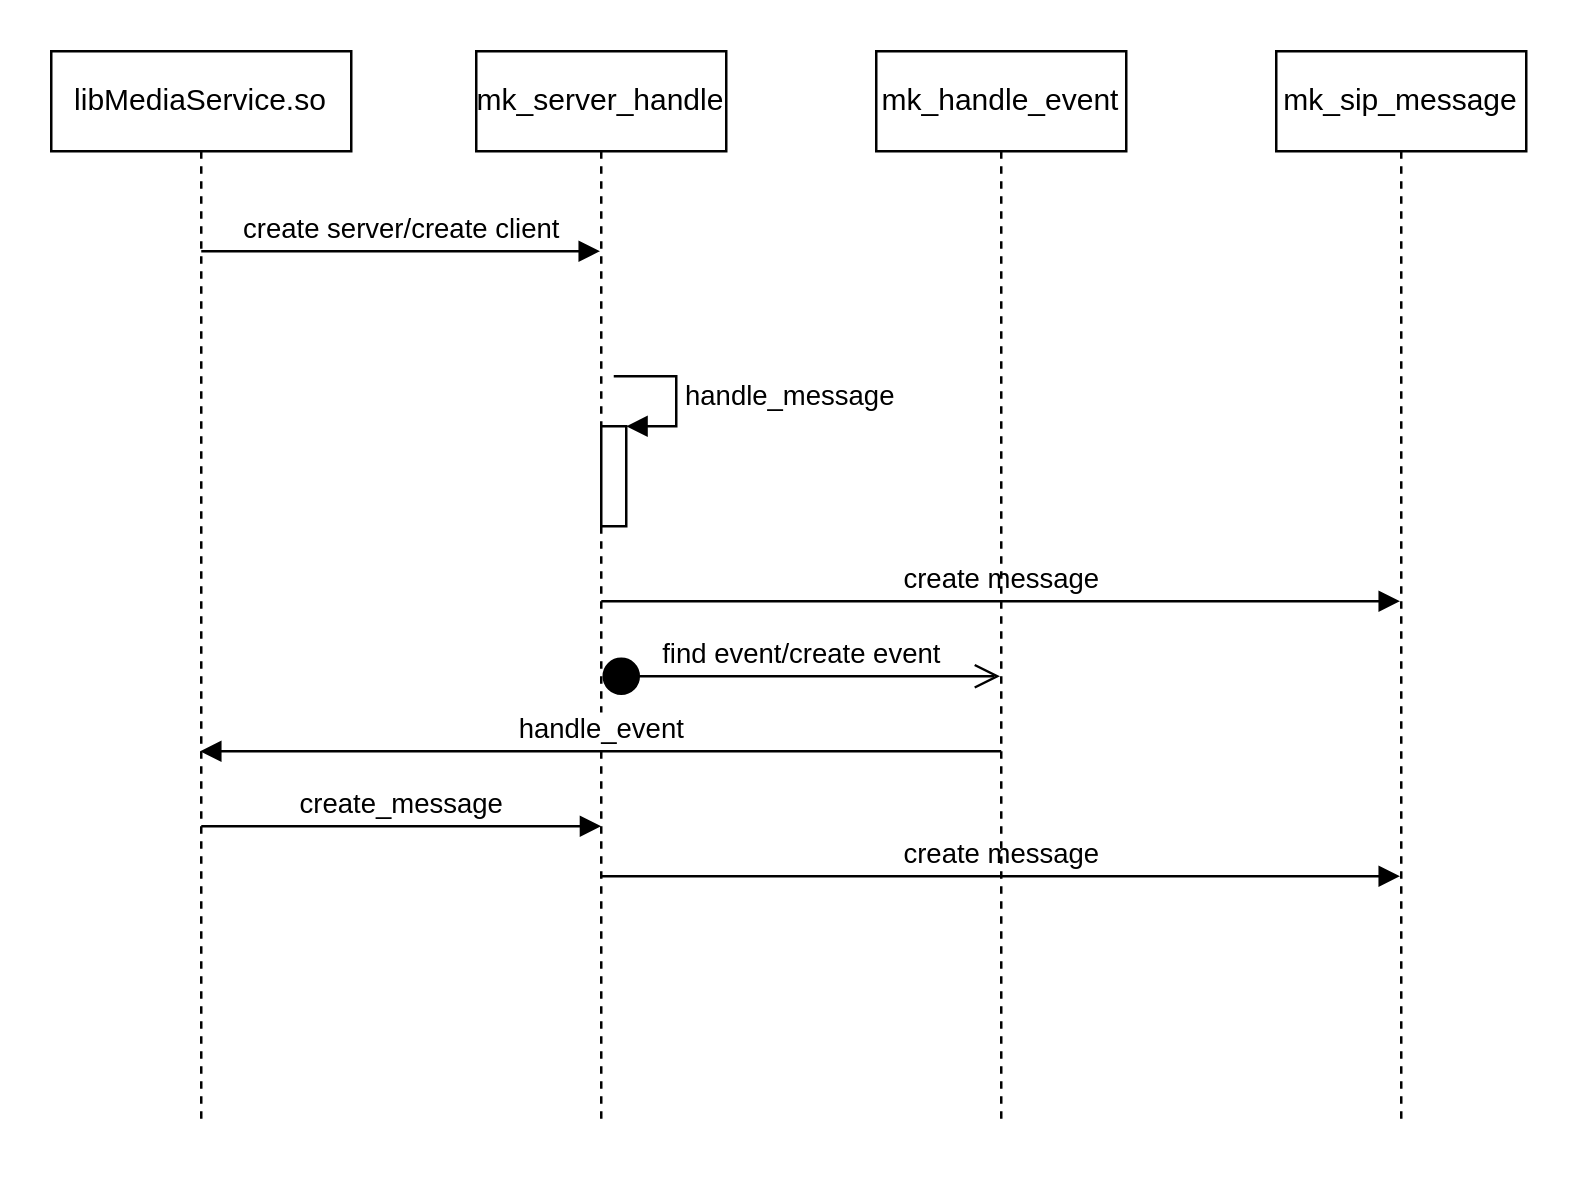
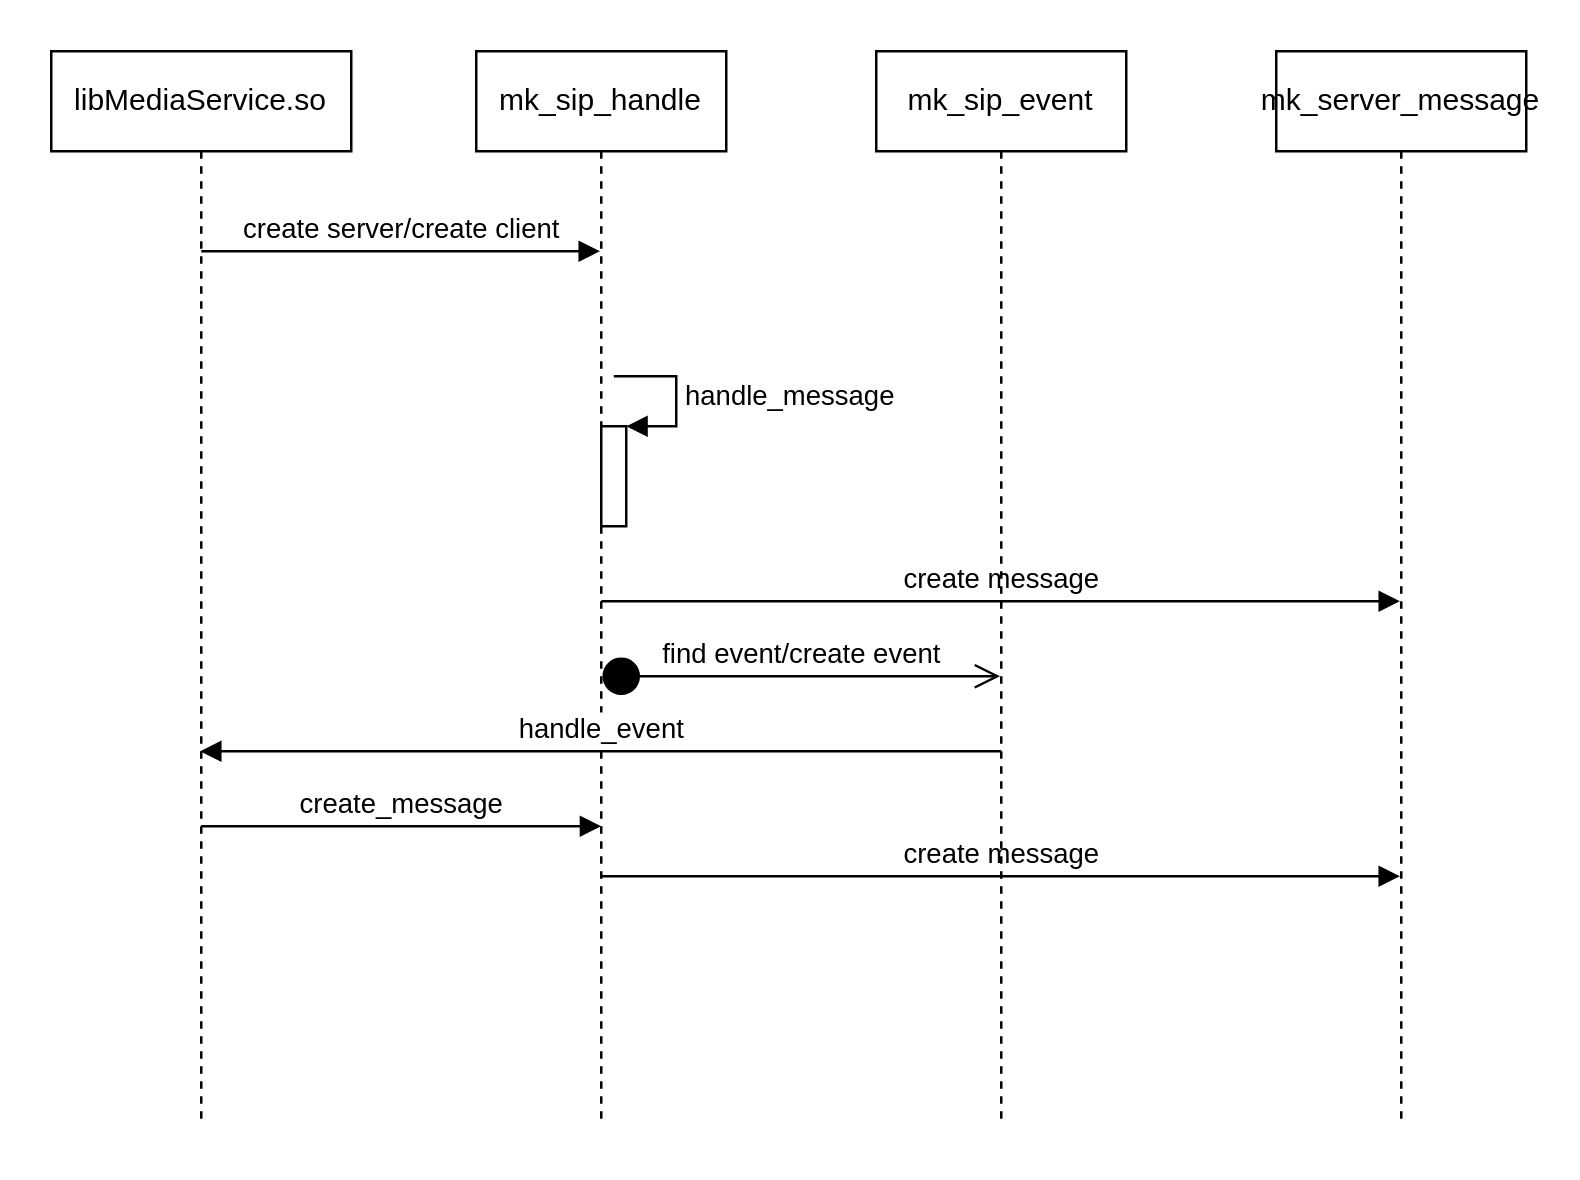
(601, 101) -> (601, 101)
(1001, 101) -> (1001, 101)
(1401, 101) -> (1401, 101)
